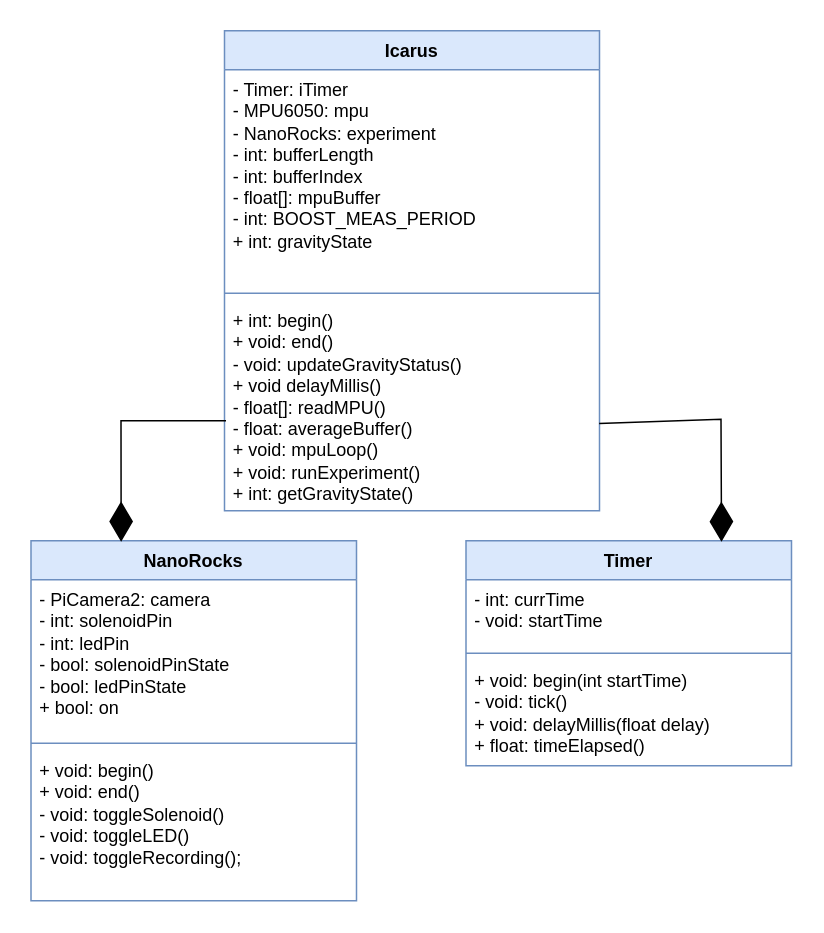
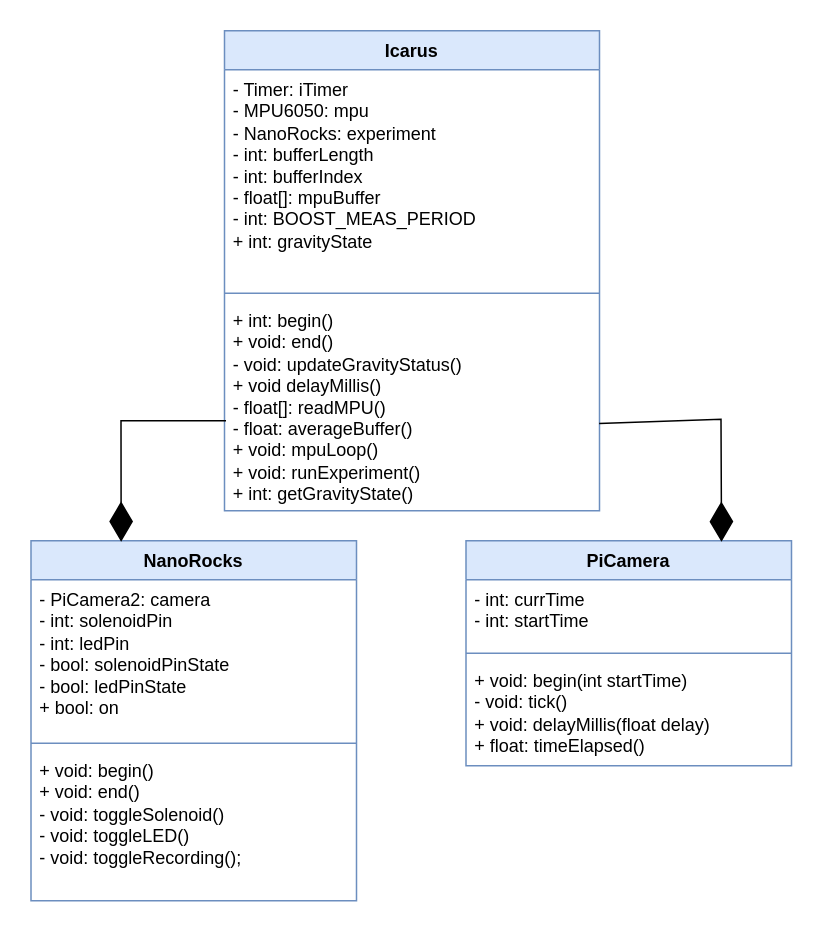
(629, 562) -> (629, 562)
(549, 612) -> (544, 612)
